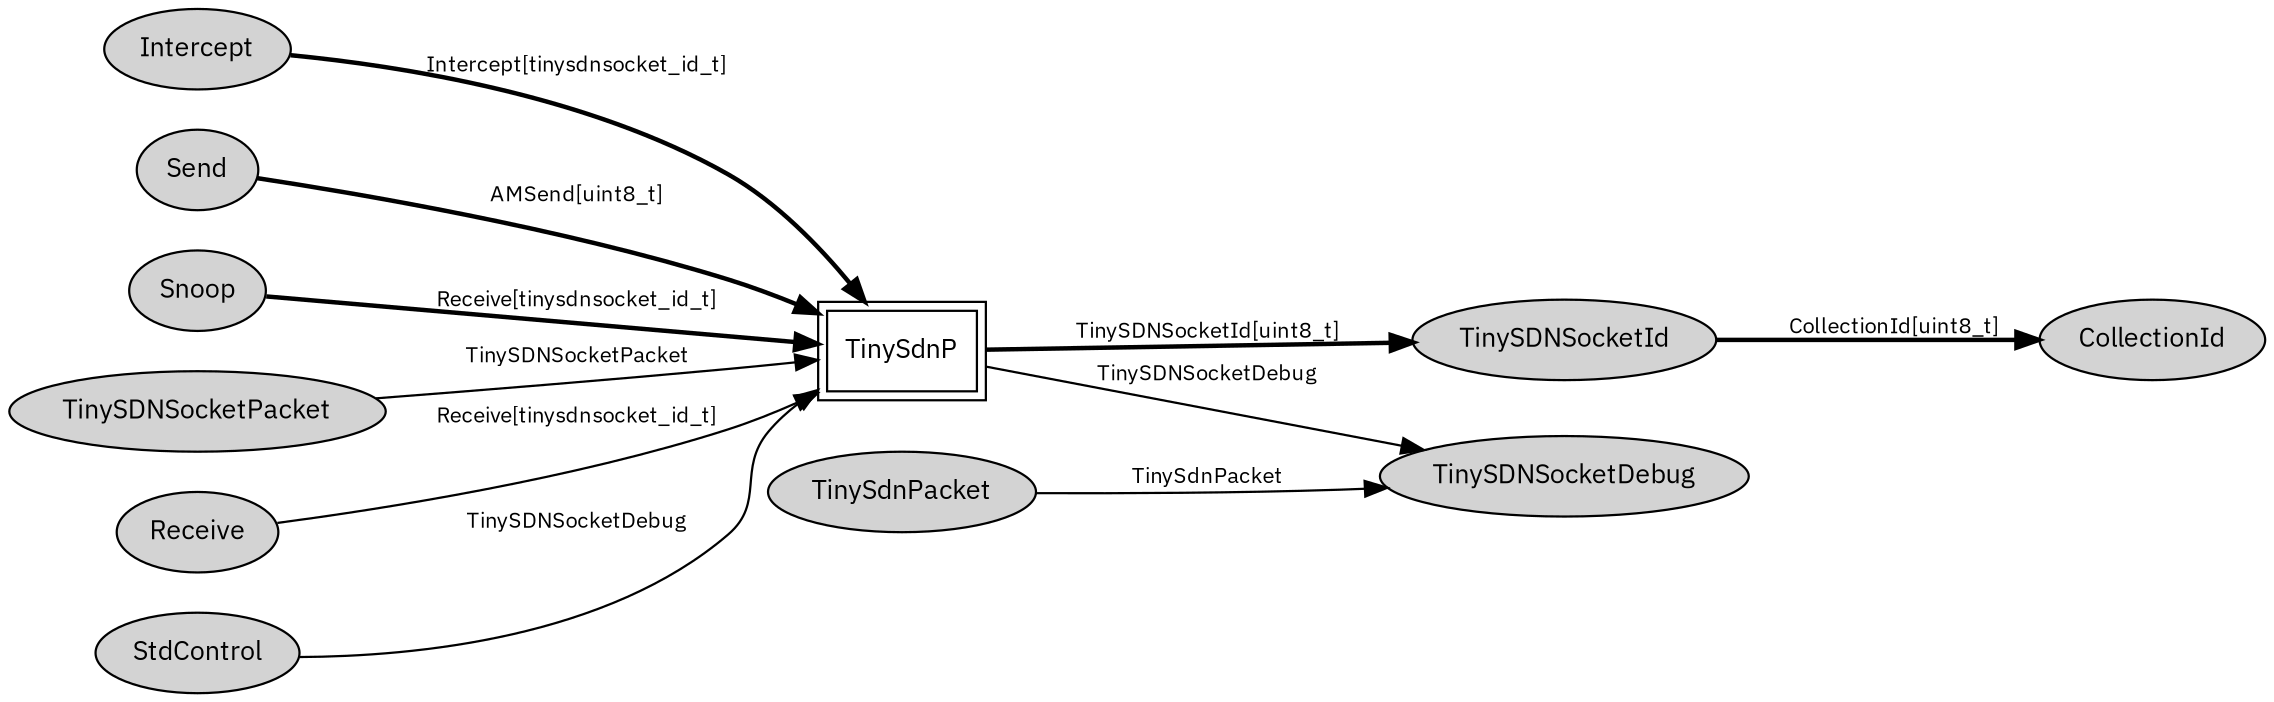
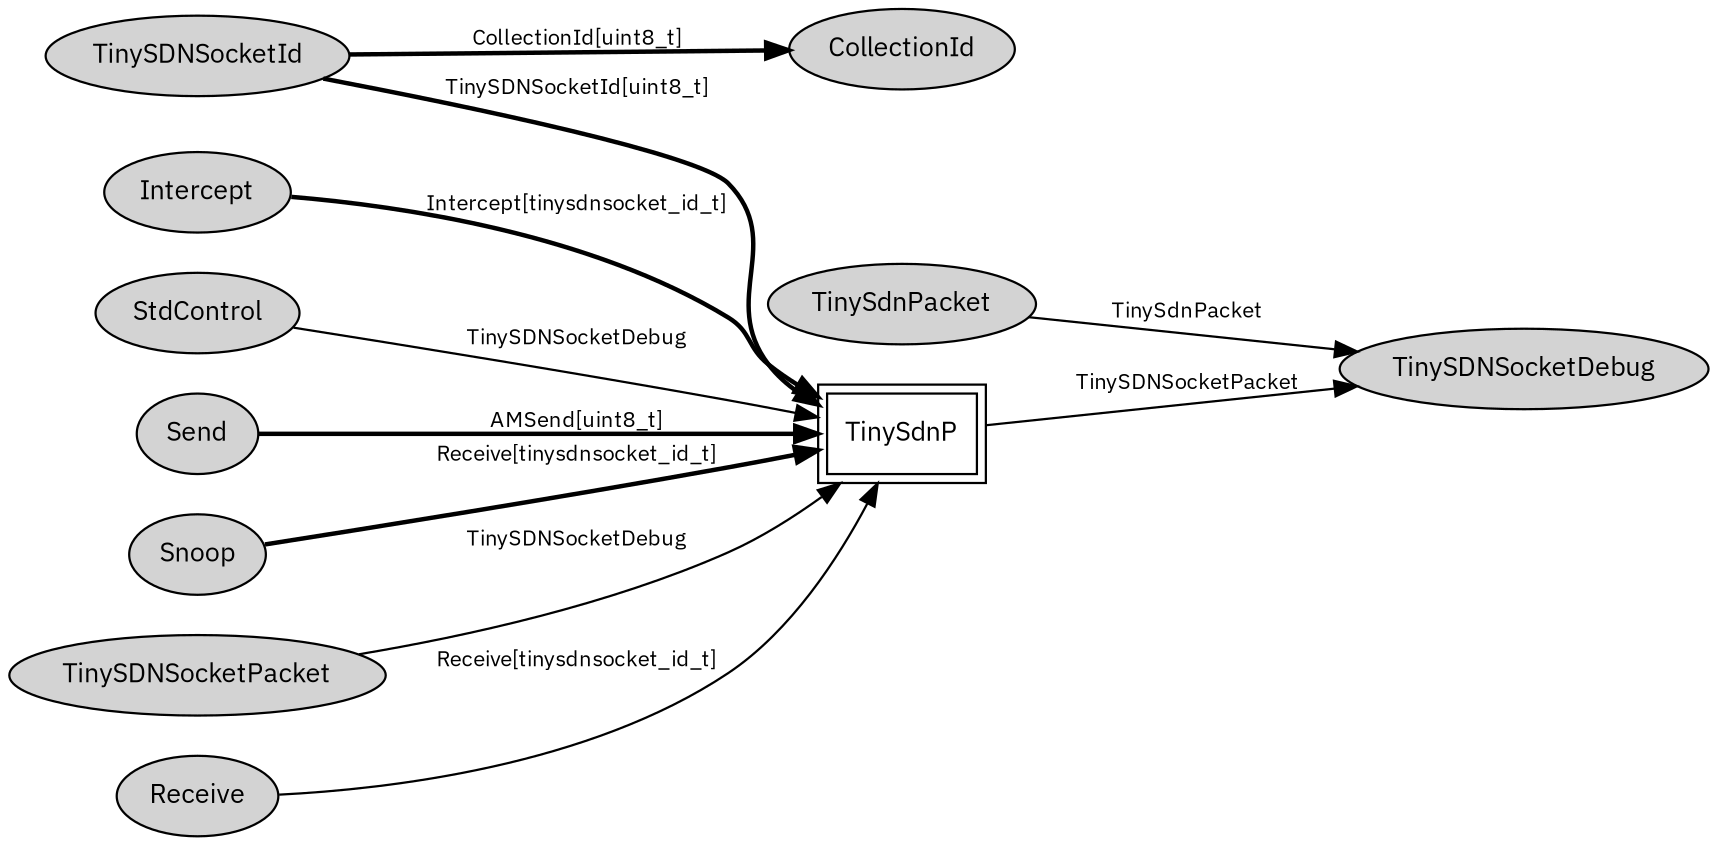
(1188, 346) -> (642, 149)
(577, 357) -> (577, 540)
(1208, 375) -> (1188, 383)
